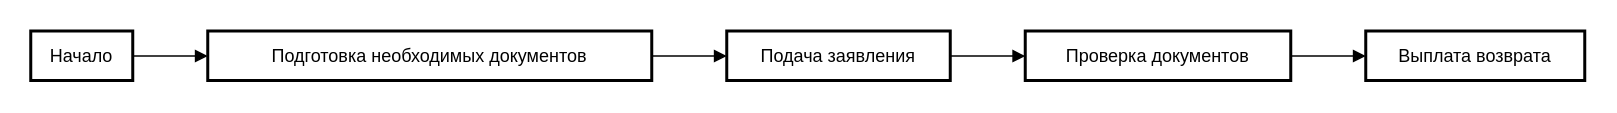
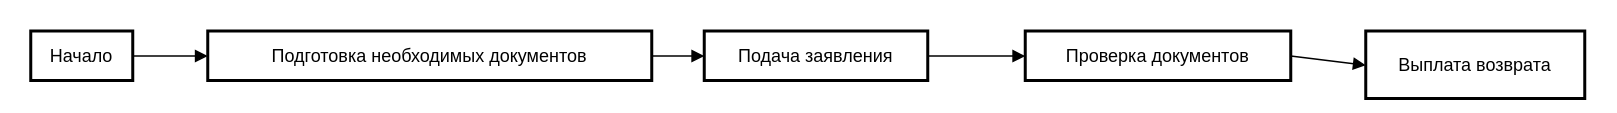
(839, 56) -> (816, 56)
(1475, 56) -> (1475, 65)
